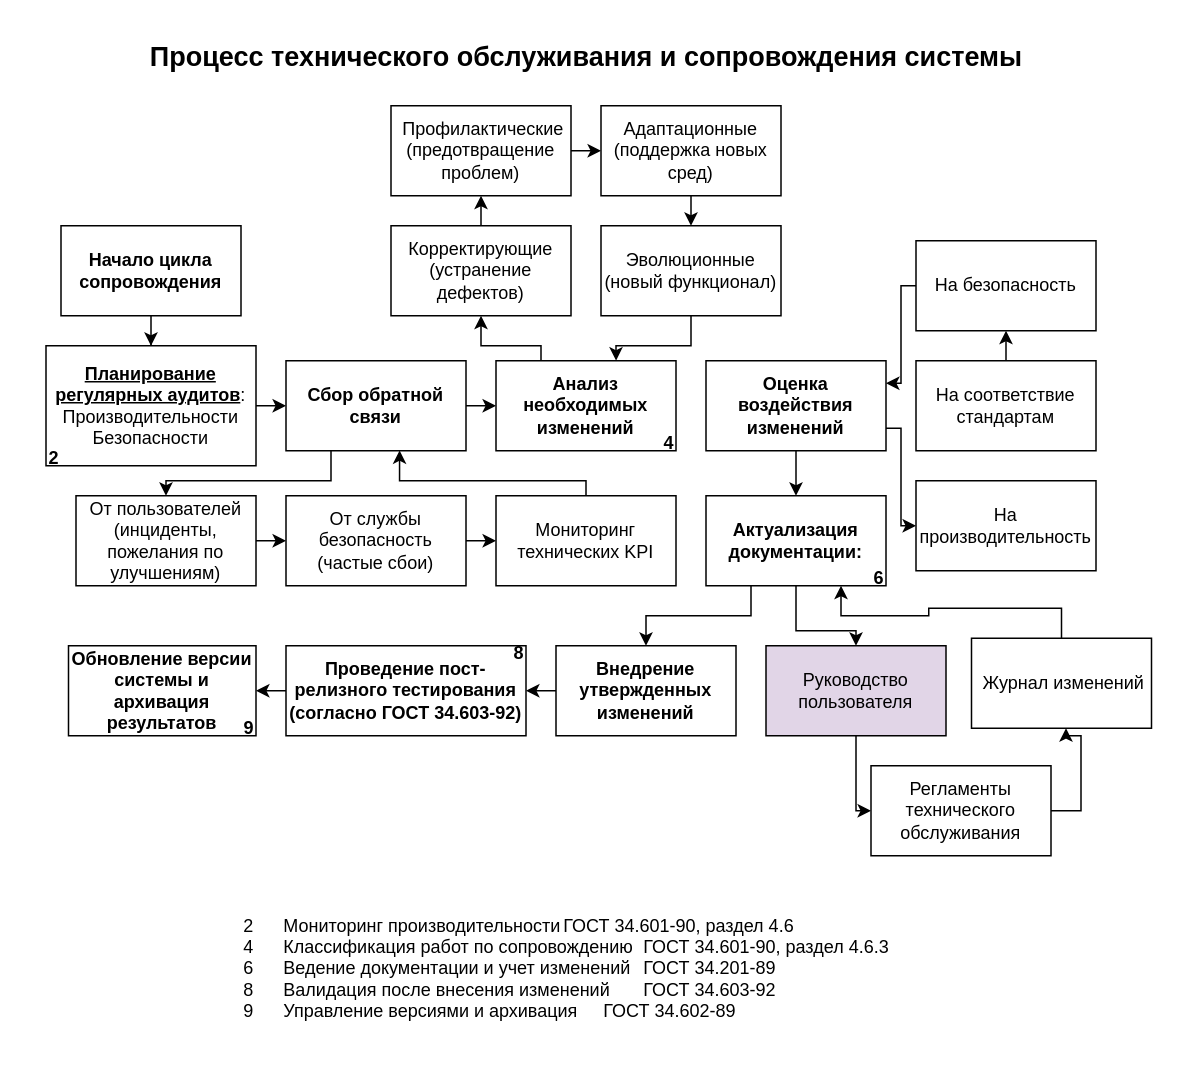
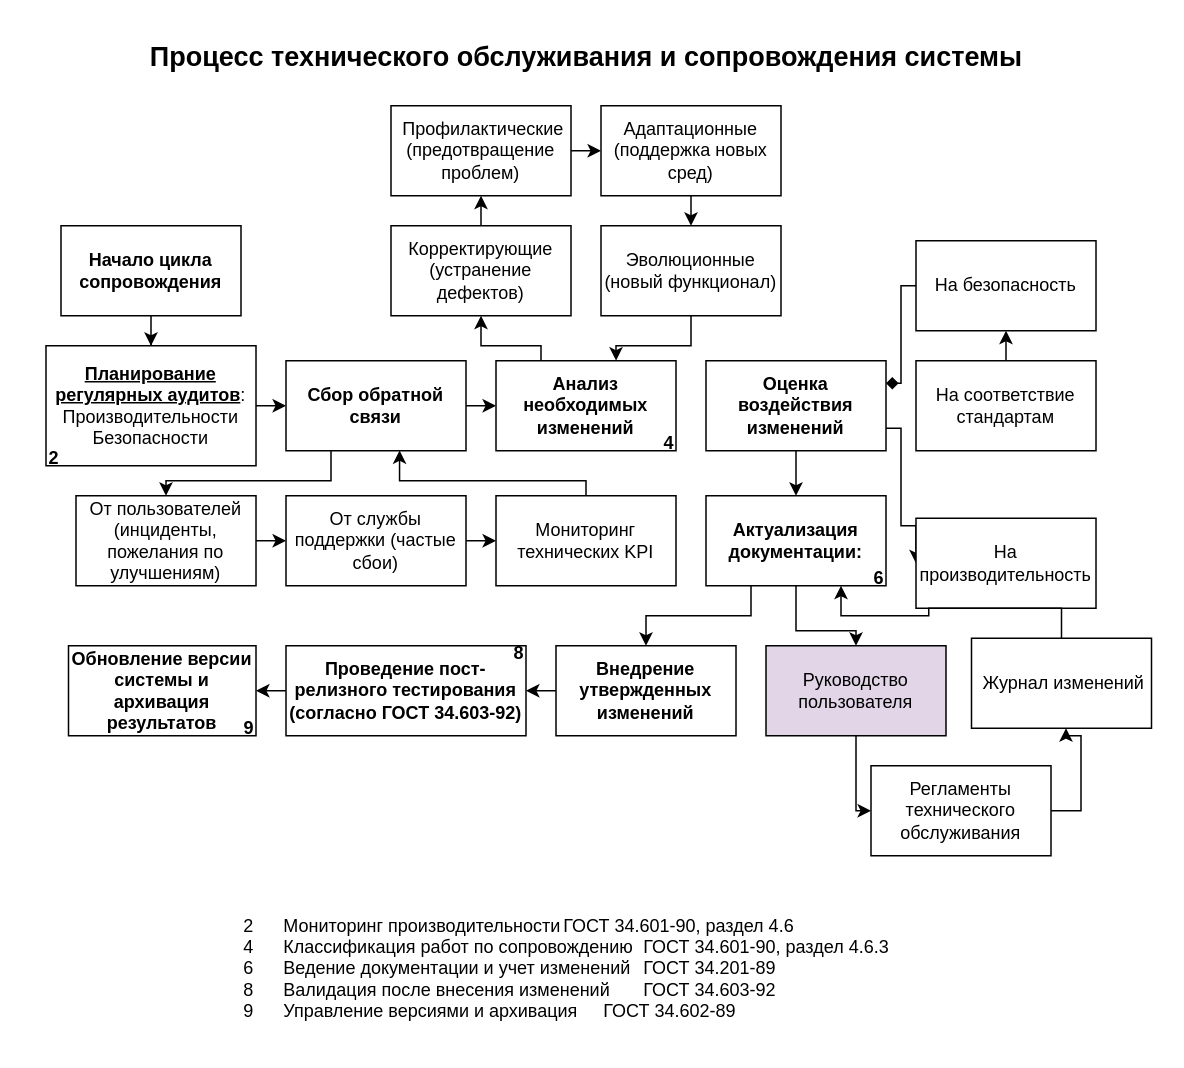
(897, 383) -> (898, 383)
(1006, 526) -> (1006, 563)
(376, 541) -> (376, 541)
